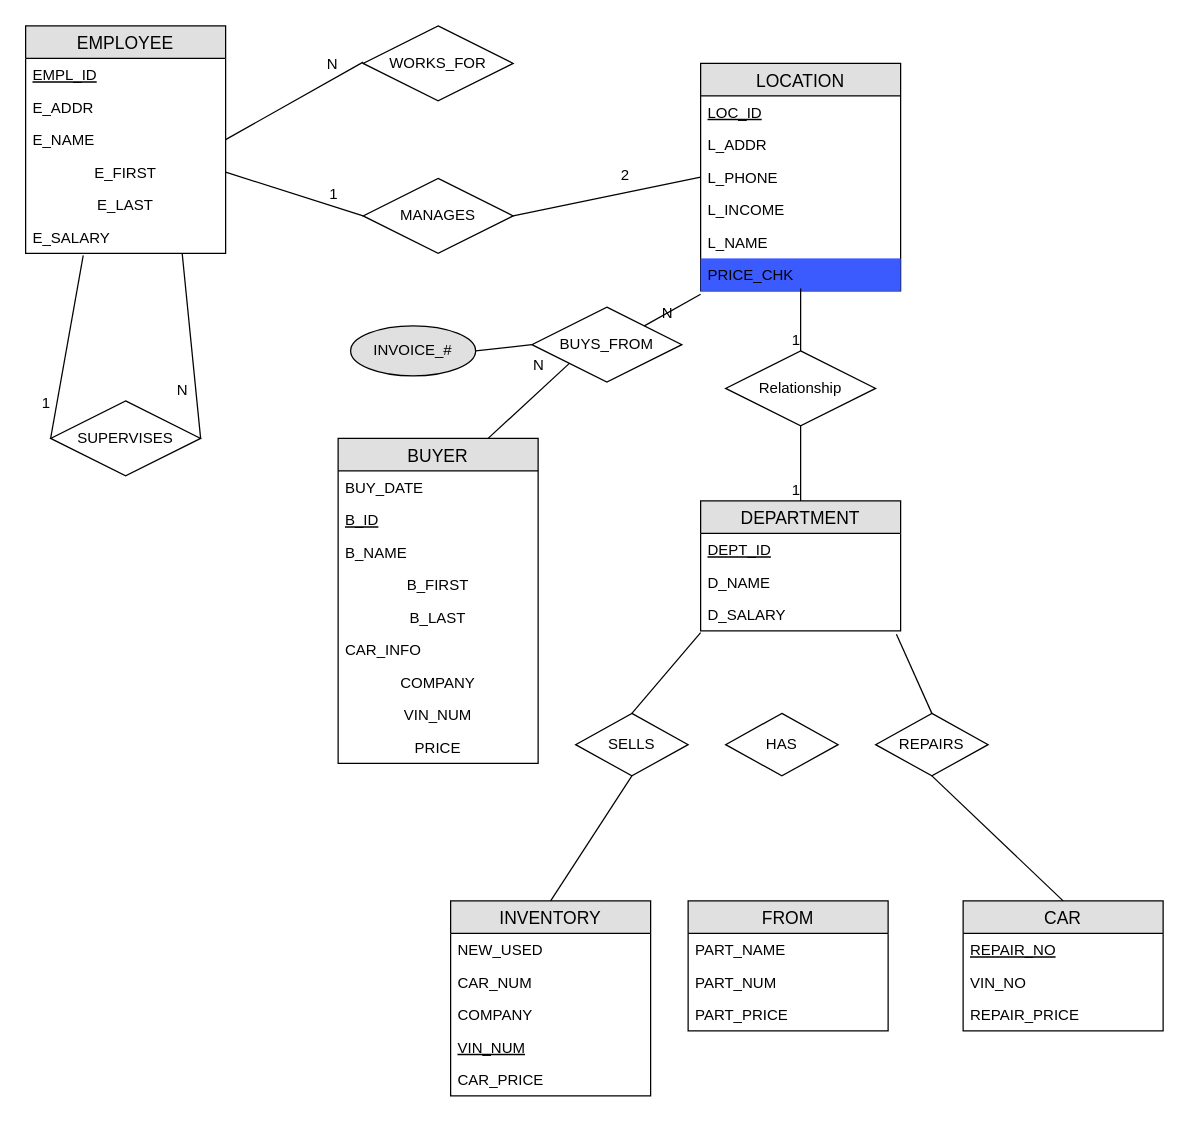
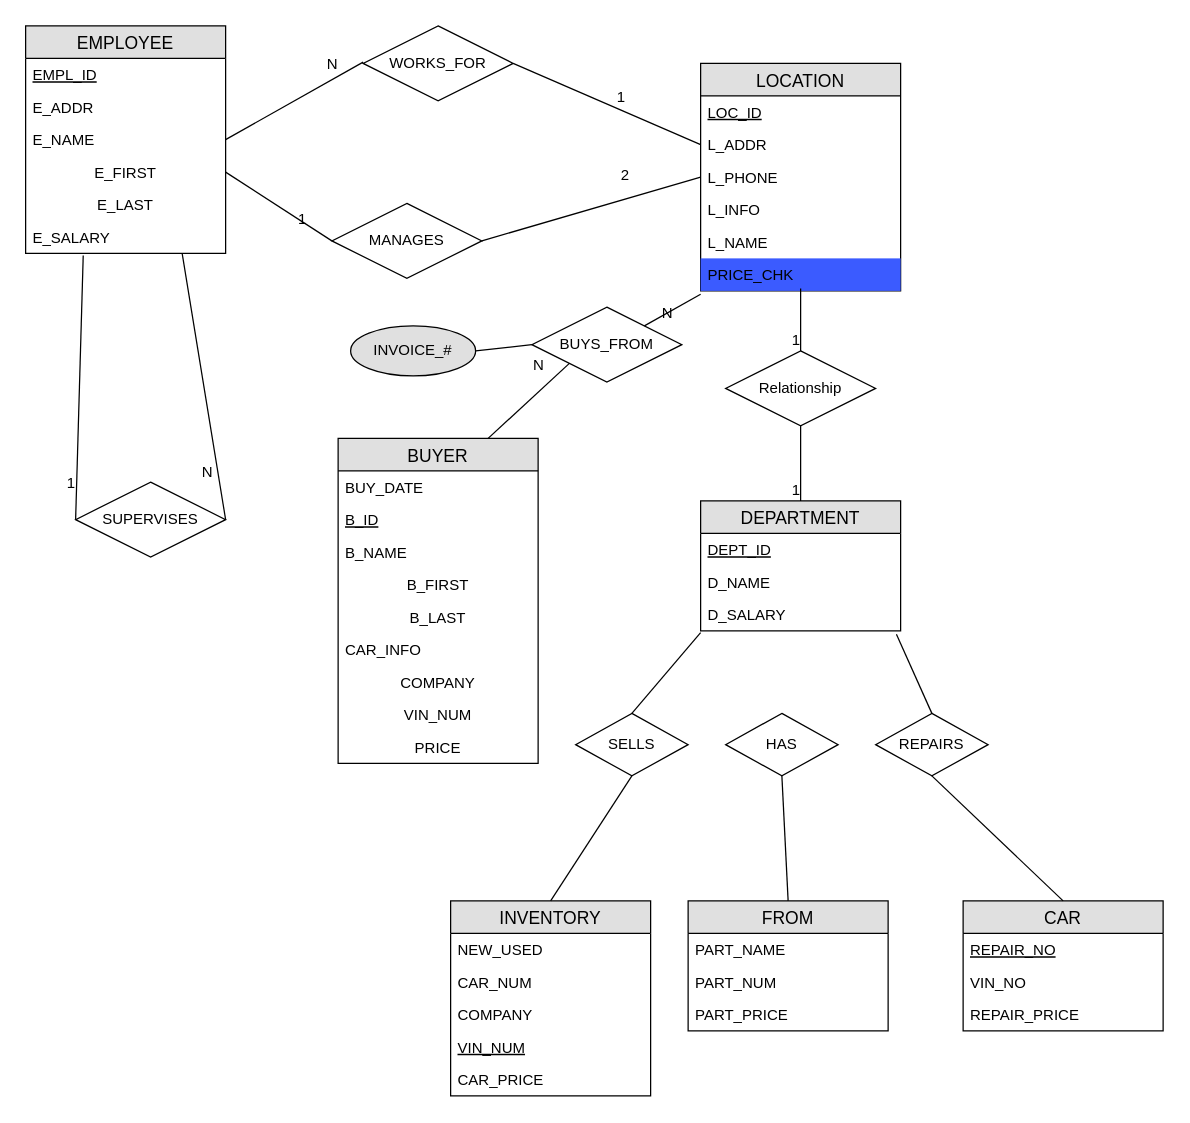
none -> (607, 104)
(741, 210) -> (733, 210)
(438, 216) -> (407, 241)
(126, 438) -> (151, 519)
none -> (785, 839)
